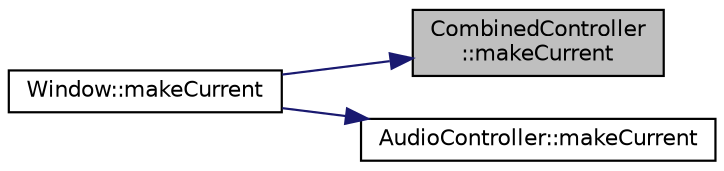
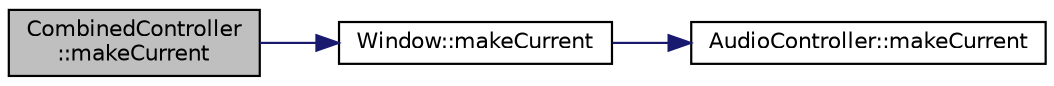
(336, 68) -> (288, 43)
